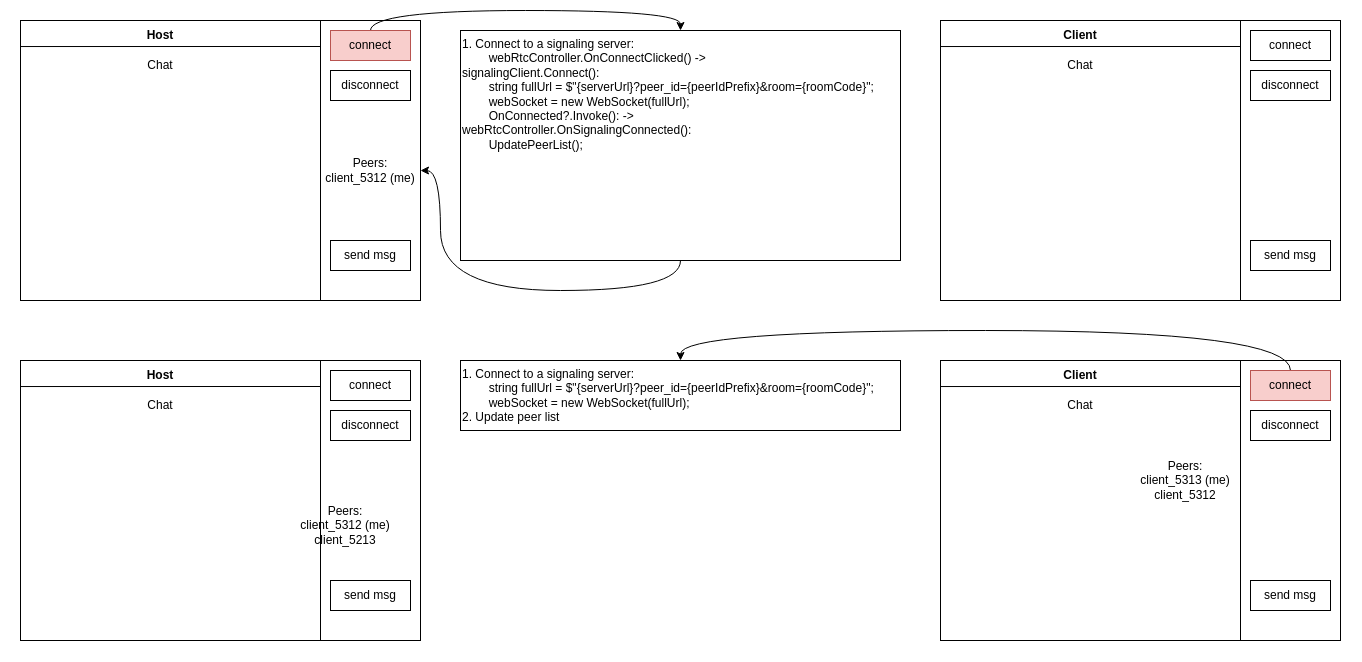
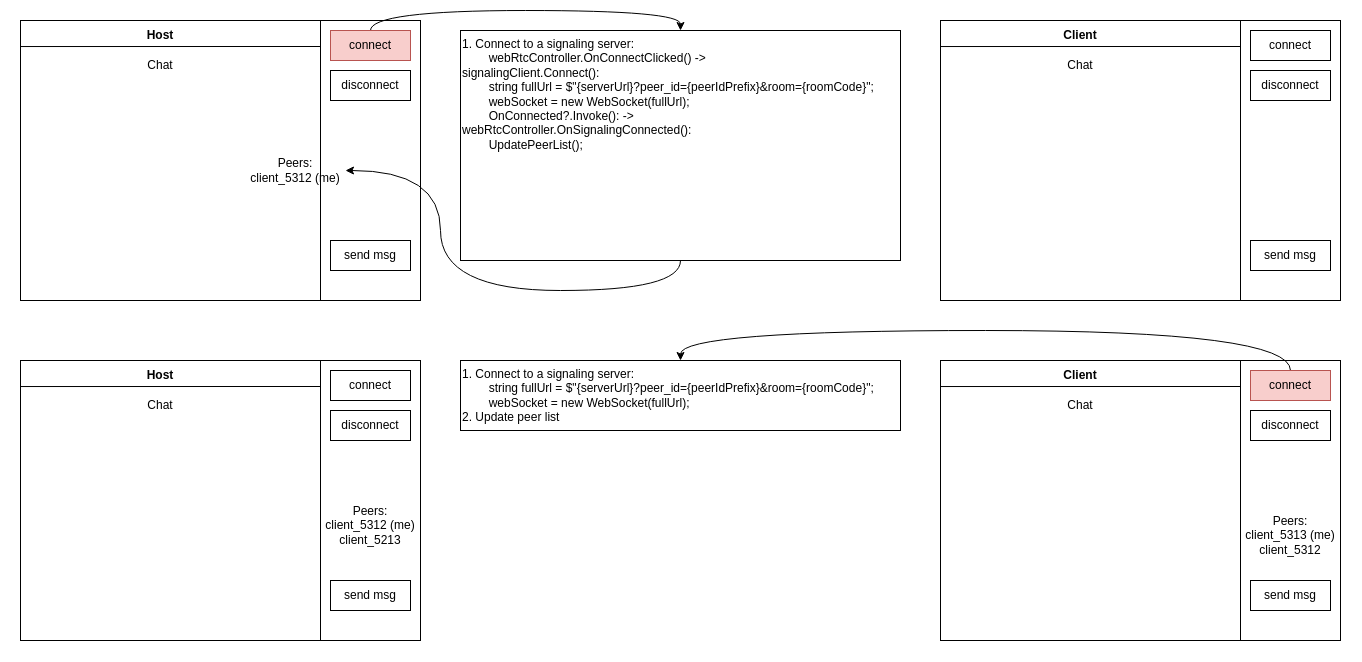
(371, 171) -> (296, 171)
(1186, 481) -> (1291, 536)
(346, 526) -> (371, 526)
